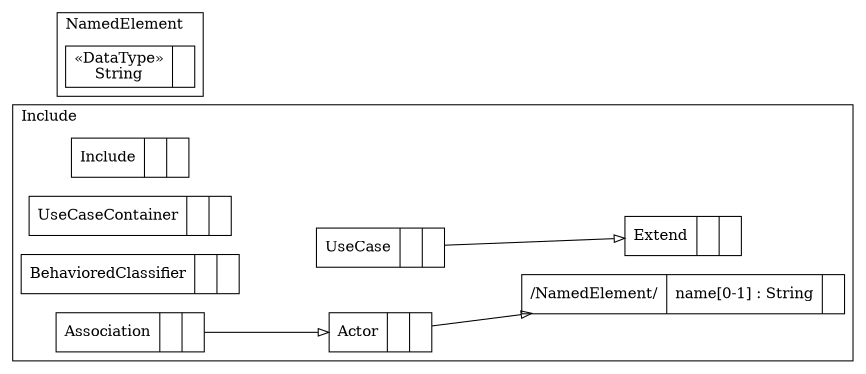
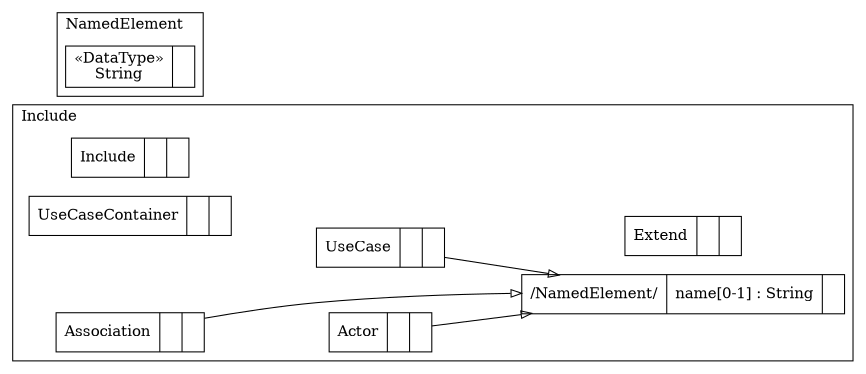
(529, 242) -> (496, 265)
(130, 274) -> none
(261, 332) -> (357, 299)
